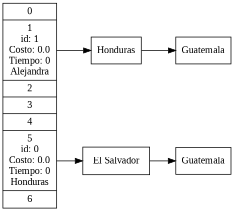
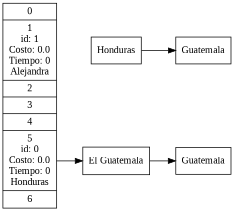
(70, 50) -> none
(116, 161) -> (116, 161)
